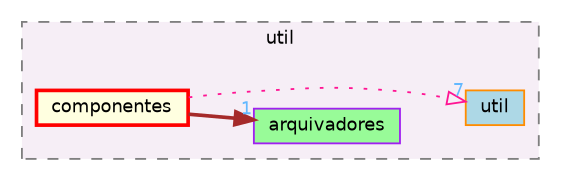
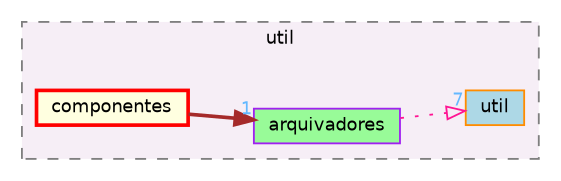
(318, 88) -> (424, 115)
